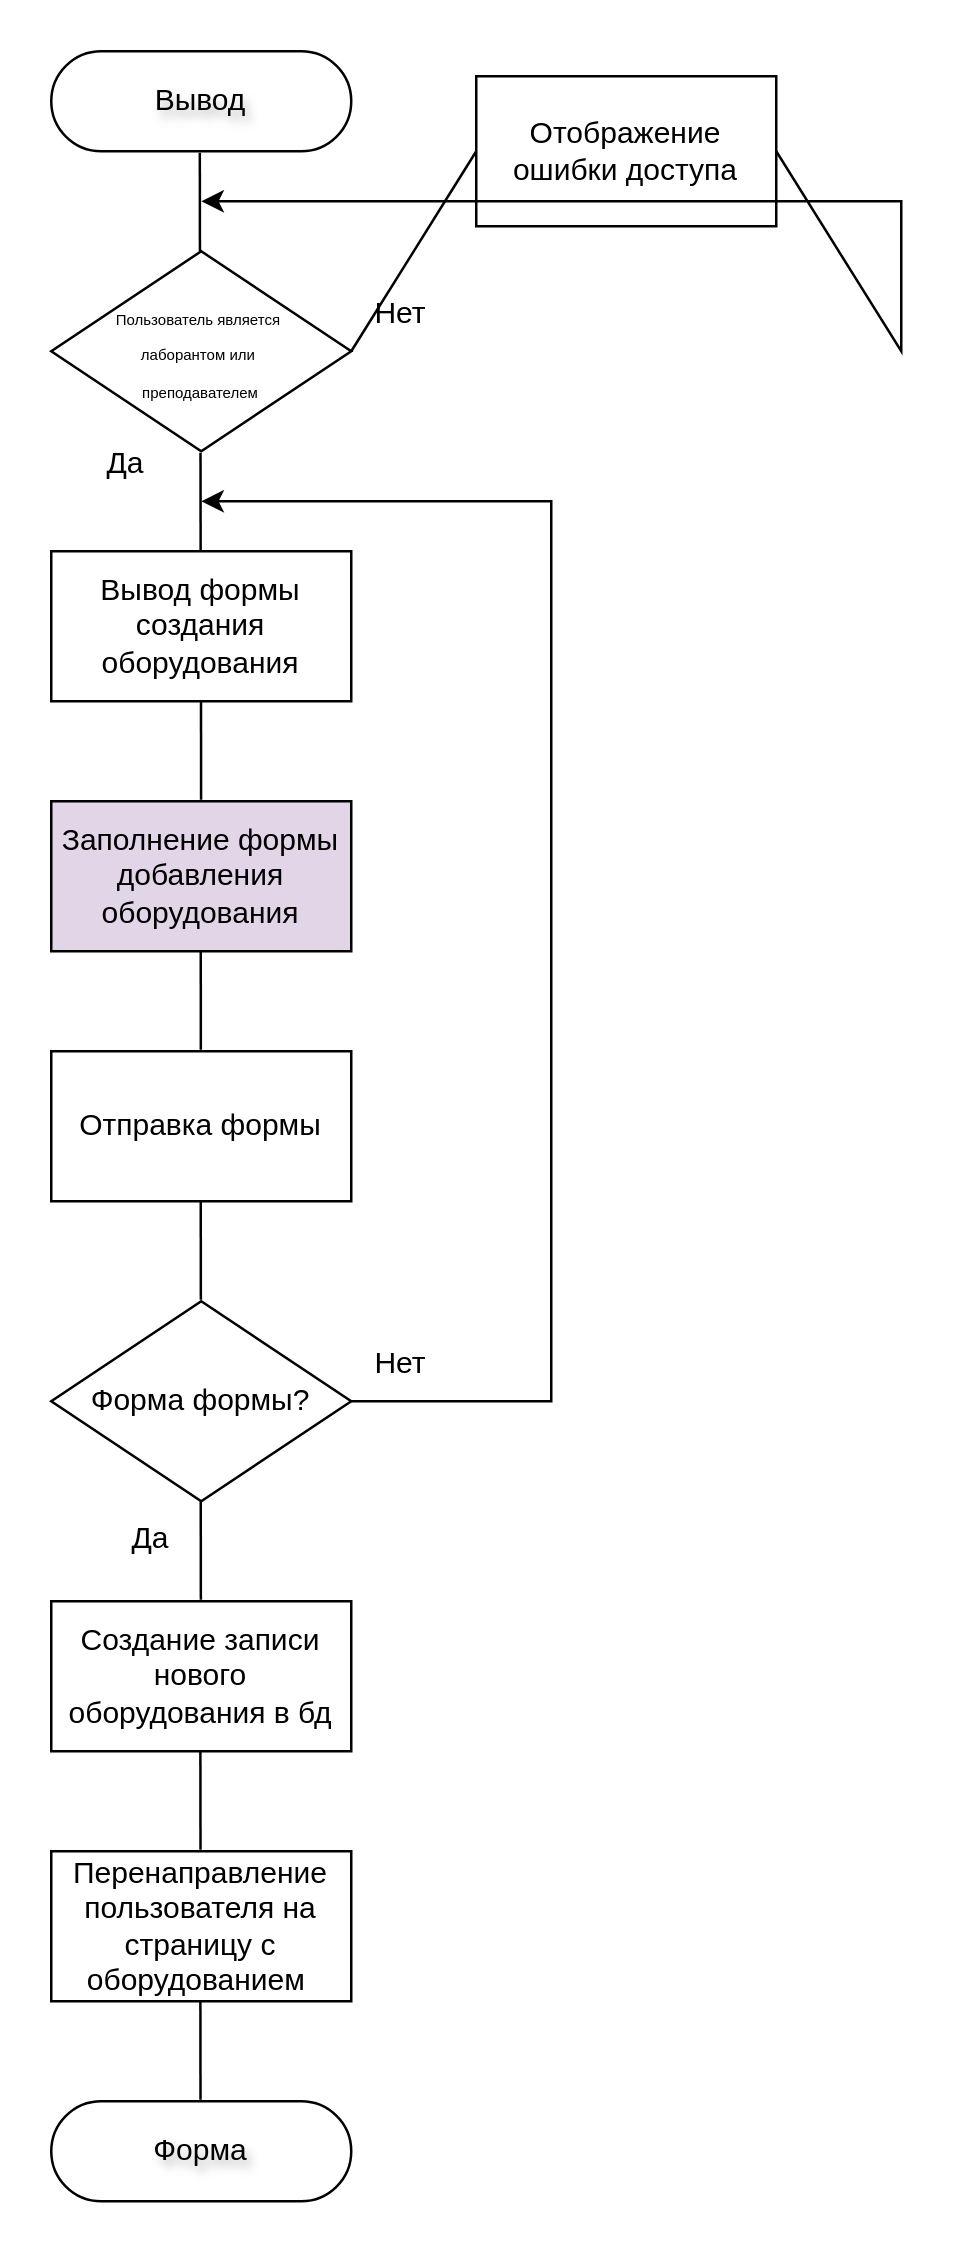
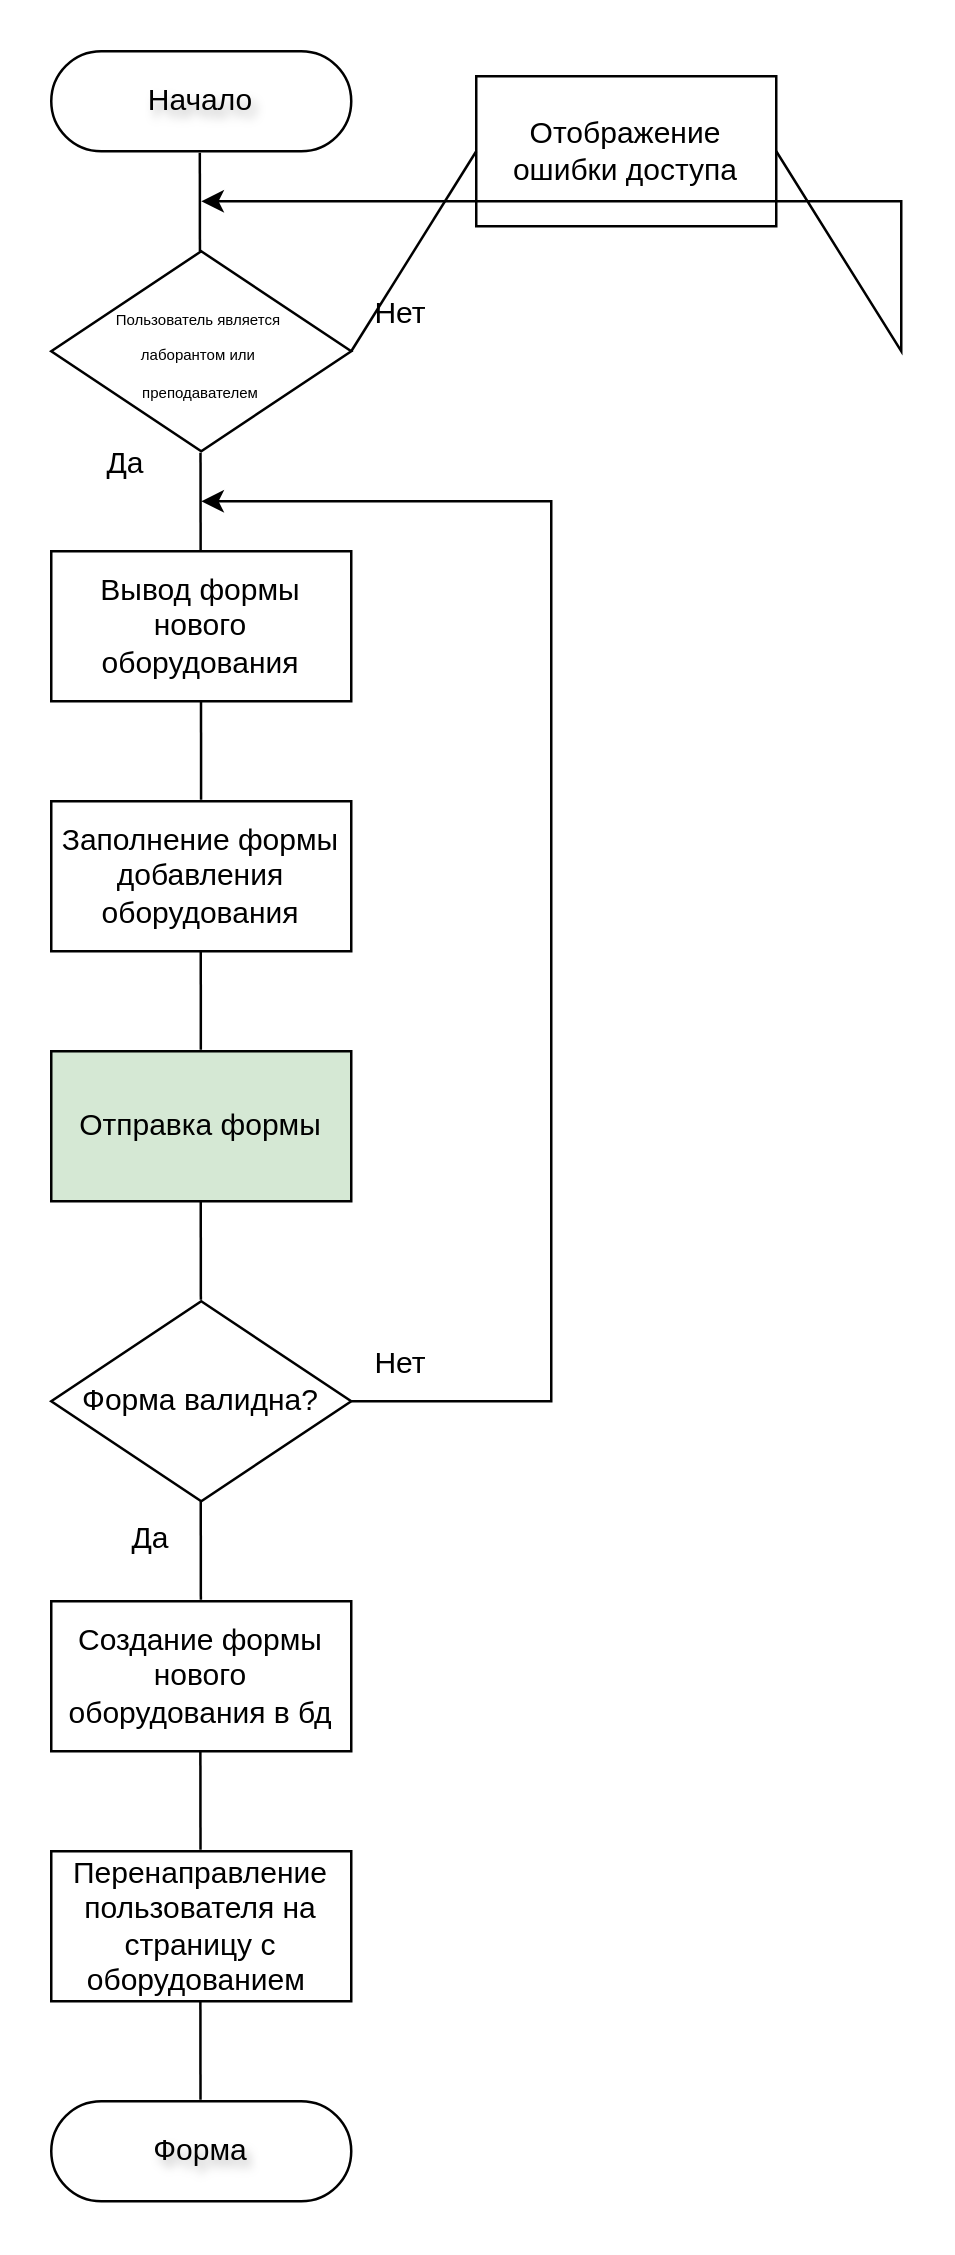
(201, 101) -> (201, 101)
(201, 626) -> (201, 626)
(201, 876) -> (201, 876)
(201, 1126) -> (201, 1126)
(201, 1401) -> (201, 1401)
(201, 1676) -> (201, 1676)
